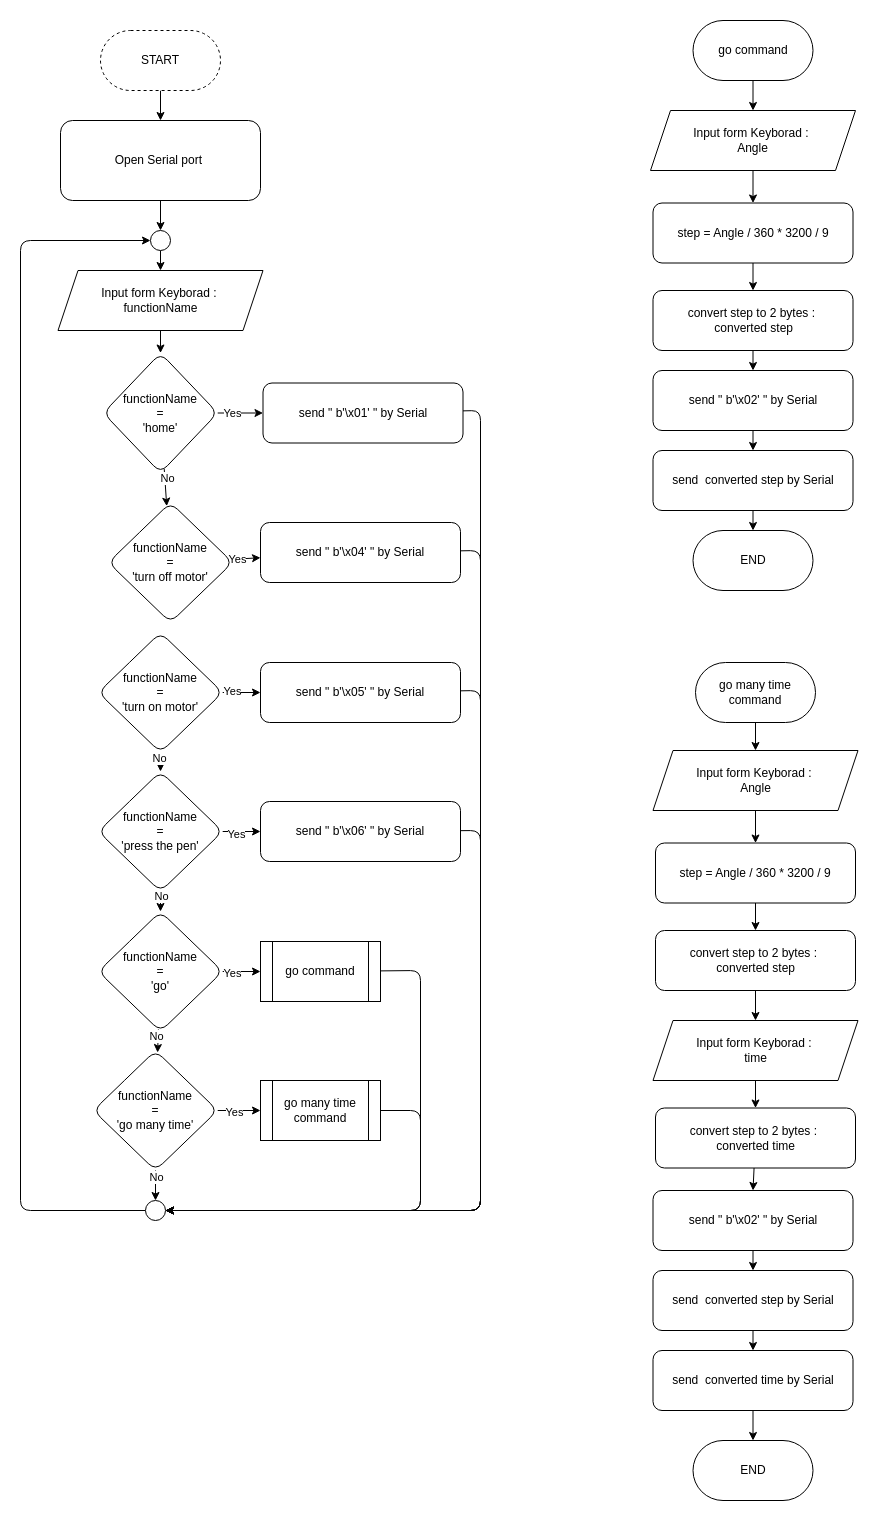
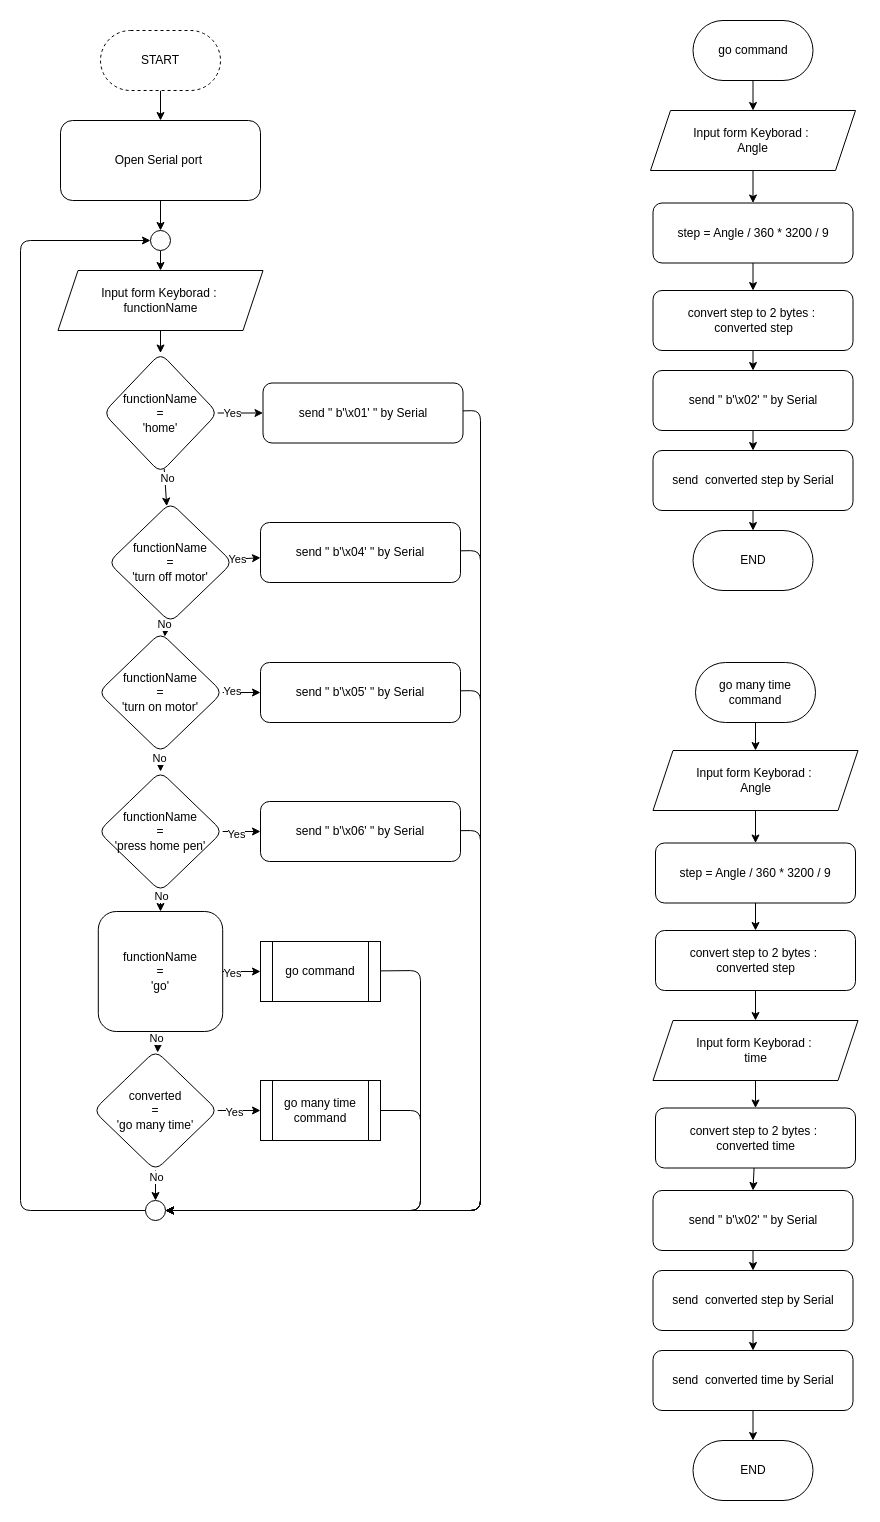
none -> (166, 624)
(161, 832) -> (161, 832)
(161, 972) -> (161, 972)
(156, 1111) -> (156, 1111)
